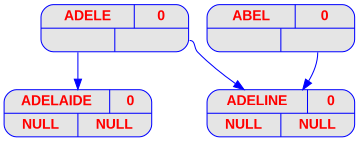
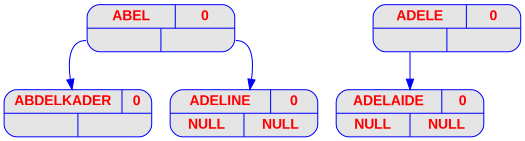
(210, 64) -> none
none -> (78, 113)
